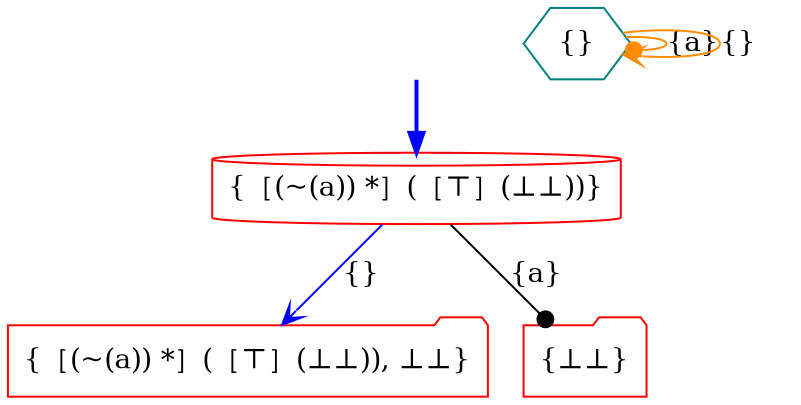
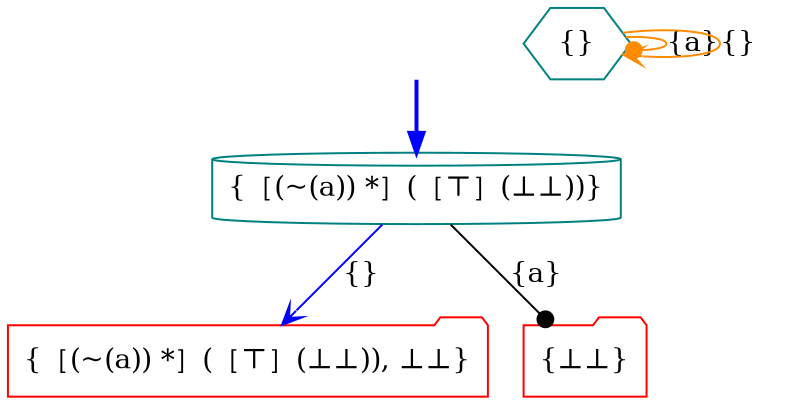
(416, 188) -> (416, 188)
